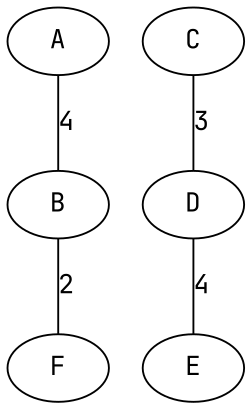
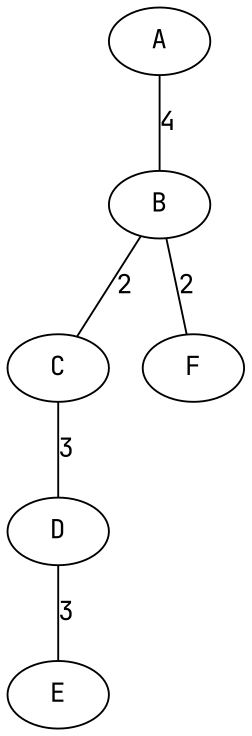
none -> (109, 286)
(202, 286) -> (67, 613)
